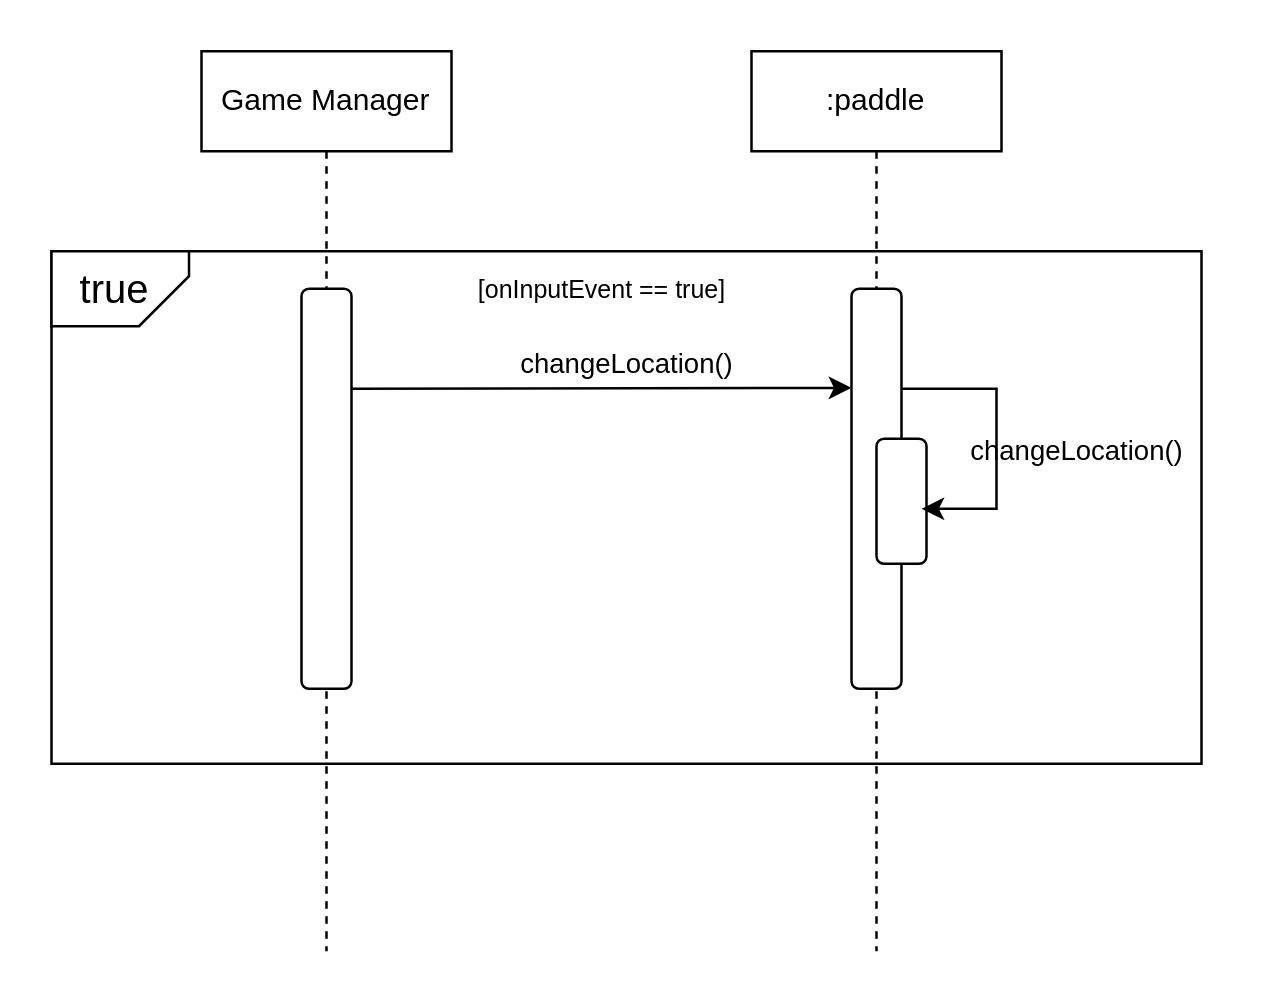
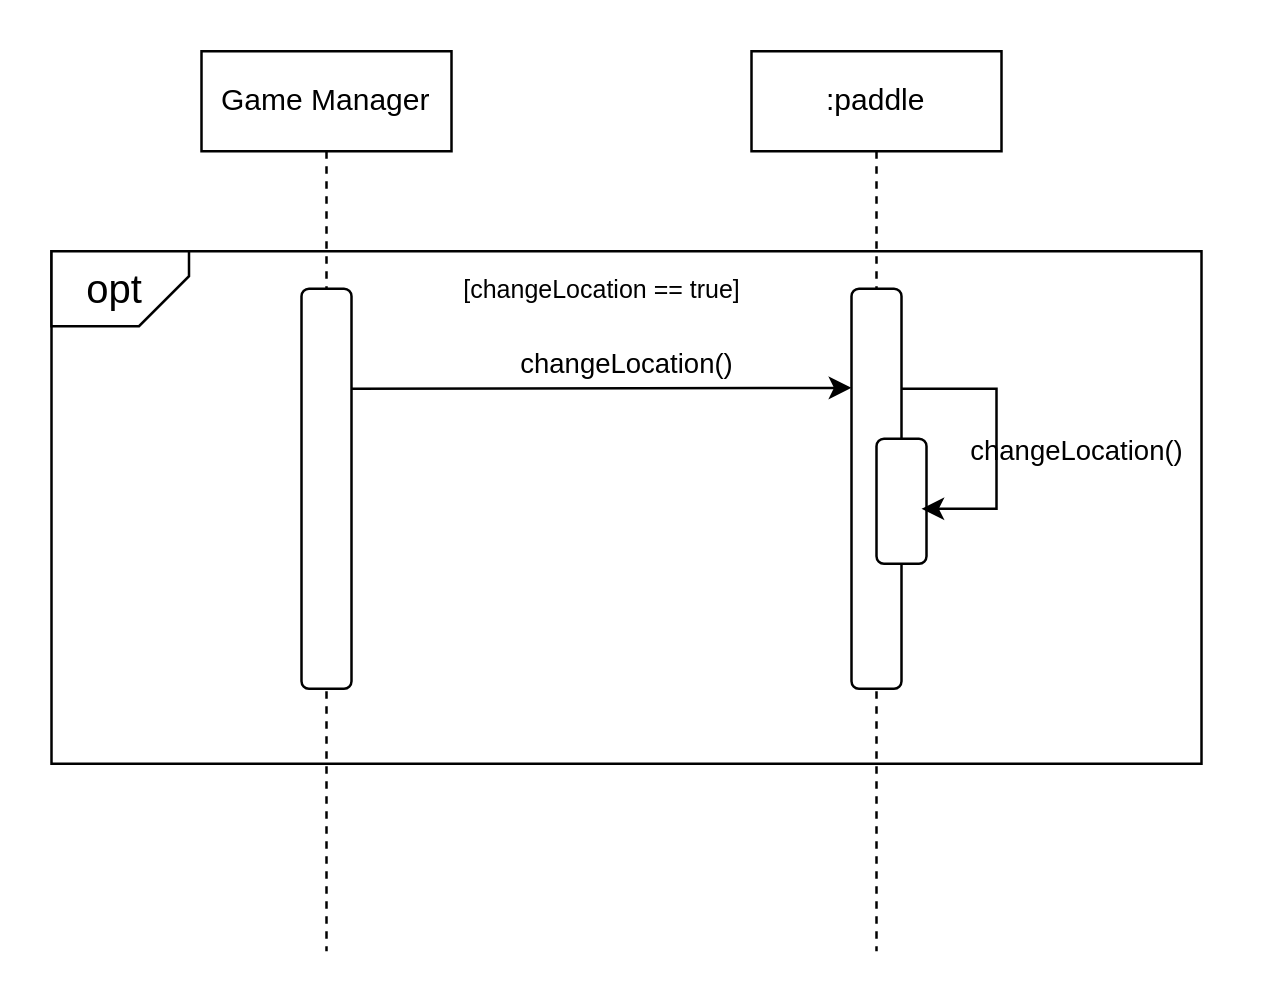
(115, 289) -> (115, 289)
(603, 289) -> (603, 289)
